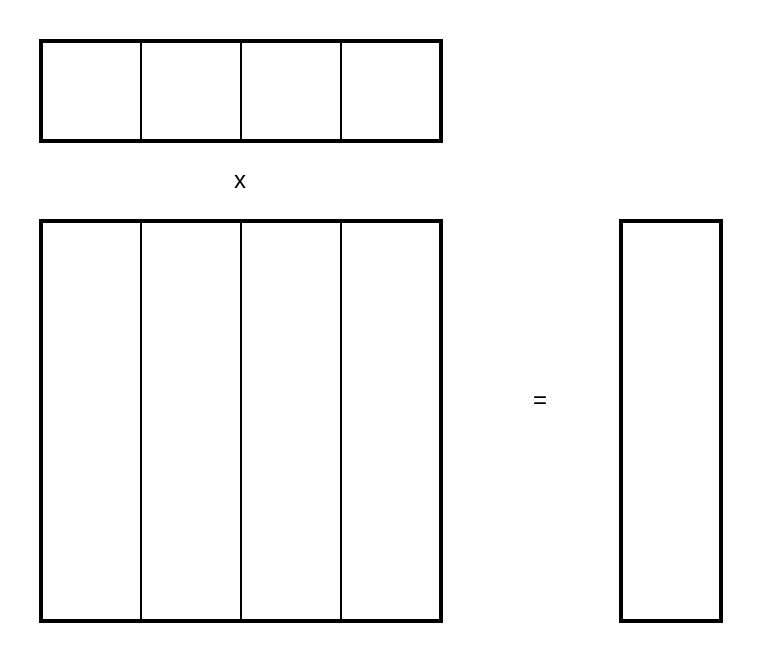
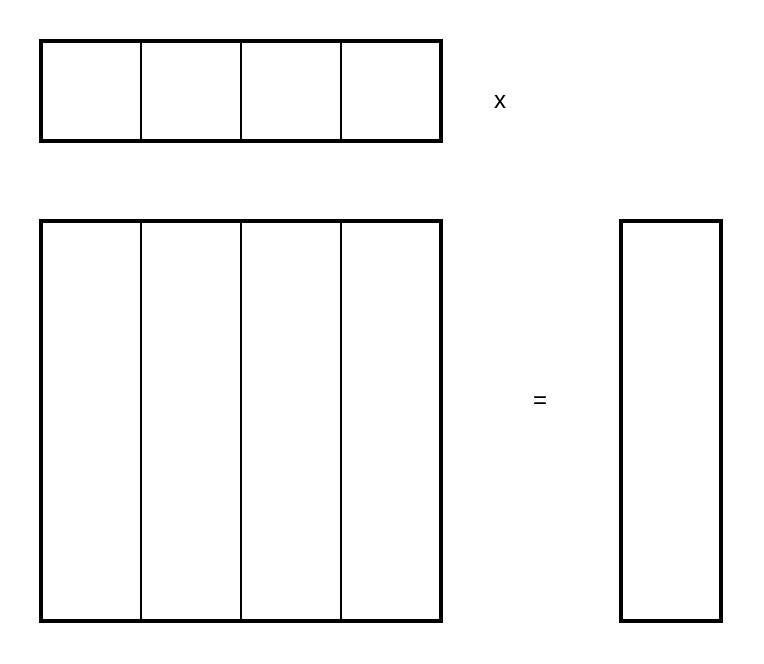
(241, 181) -> (501, 101)
